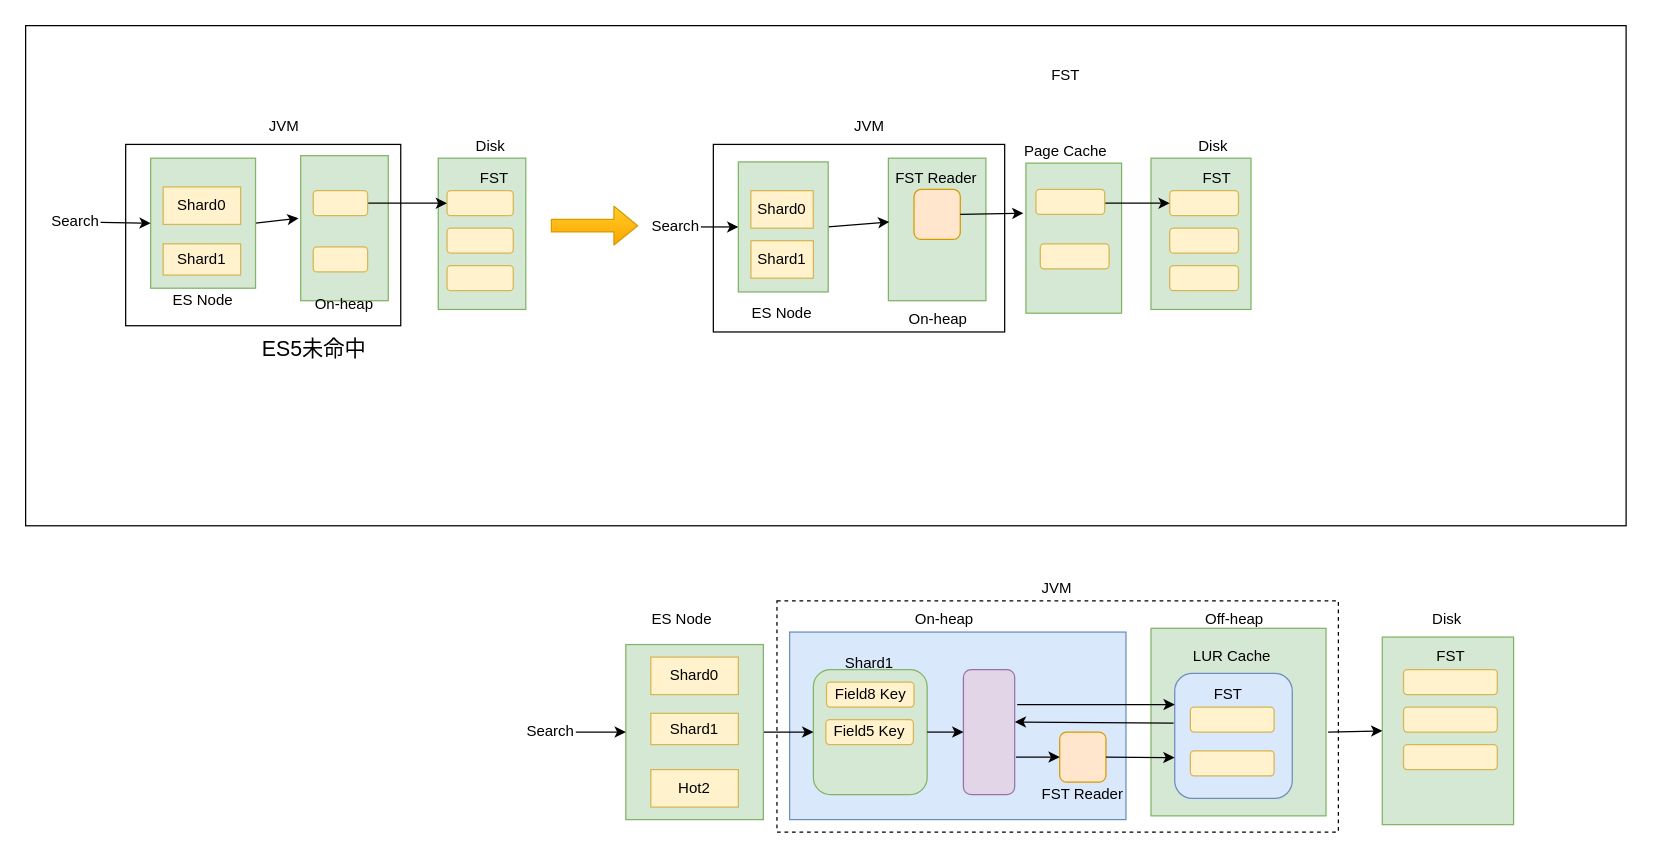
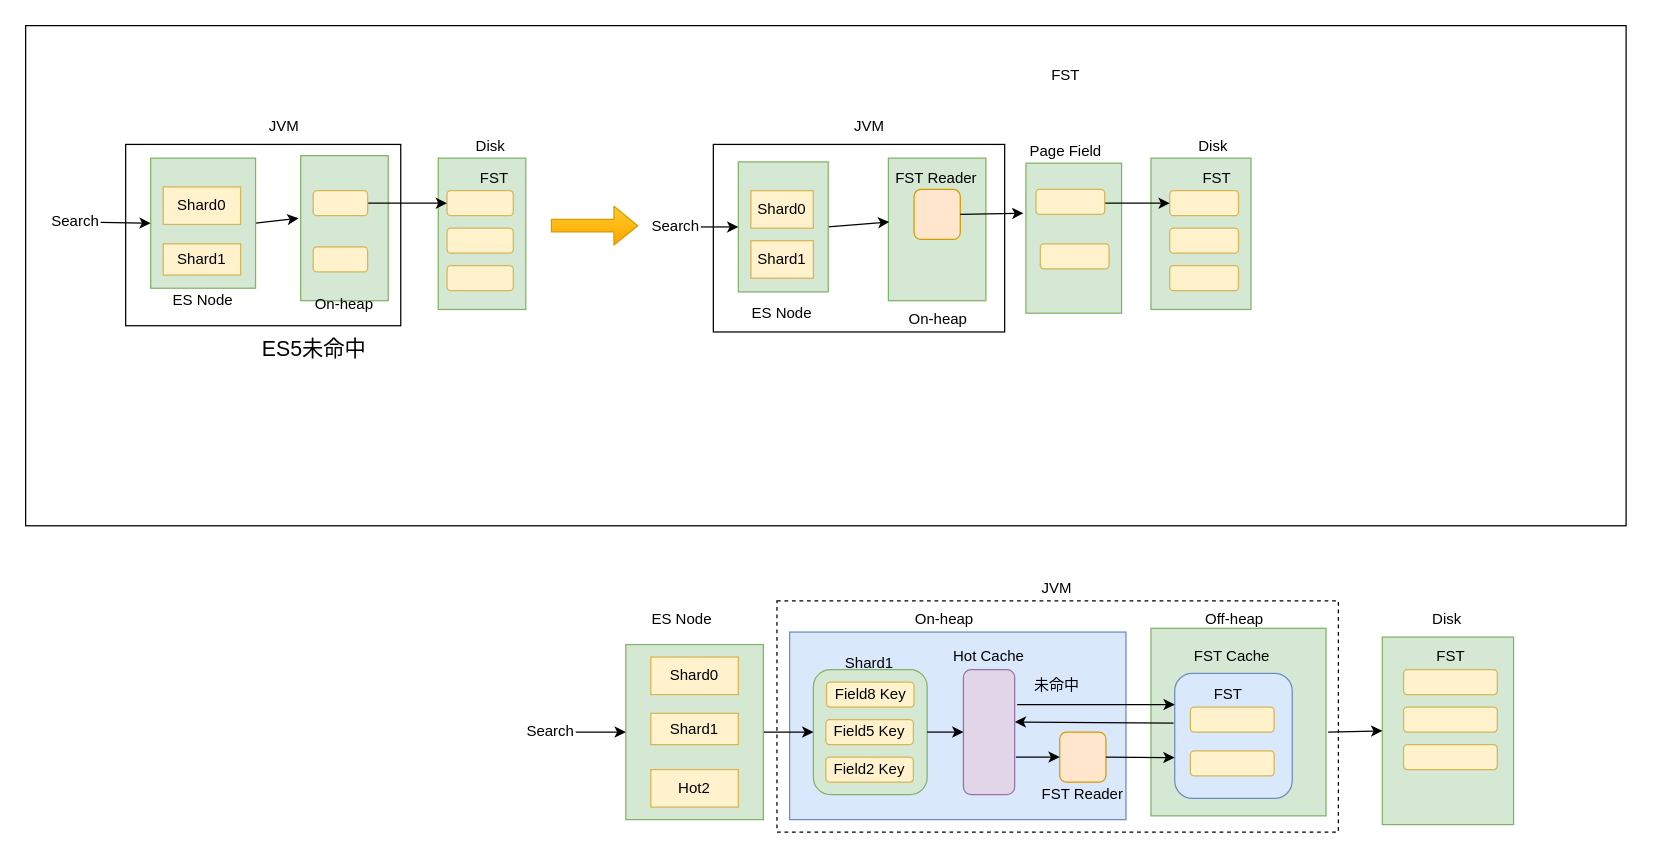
(1066, 152) -> (1066, 152)
none -> (989, 657)
(1232, 657) -> (1232, 657)
none -> (1057, 686)
none -> (869, 769)
